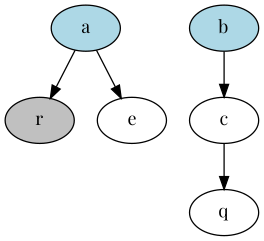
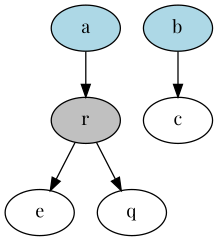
(106, 69) -> (66, 161)
(224, 160) -> (106, 161)
